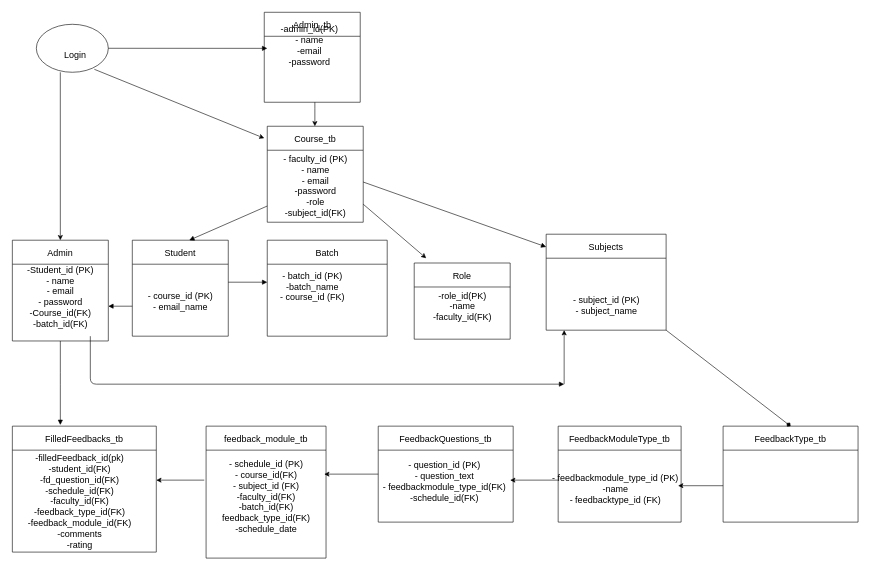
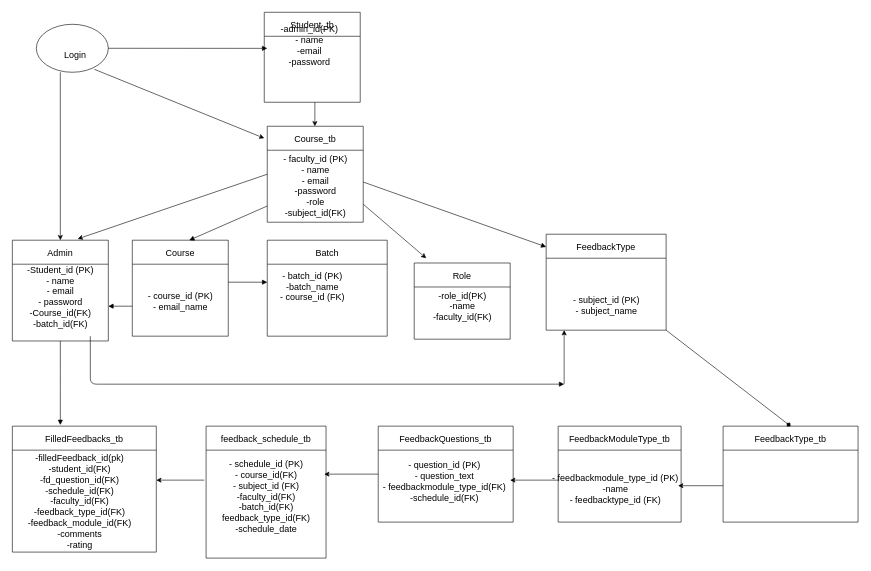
(312, 25) -> (312, 25)
none -> (173, 206)
(606, 247) -> (606, 247)
(180, 253) -> (180, 253)
(266, 439) -> (266, 439)
